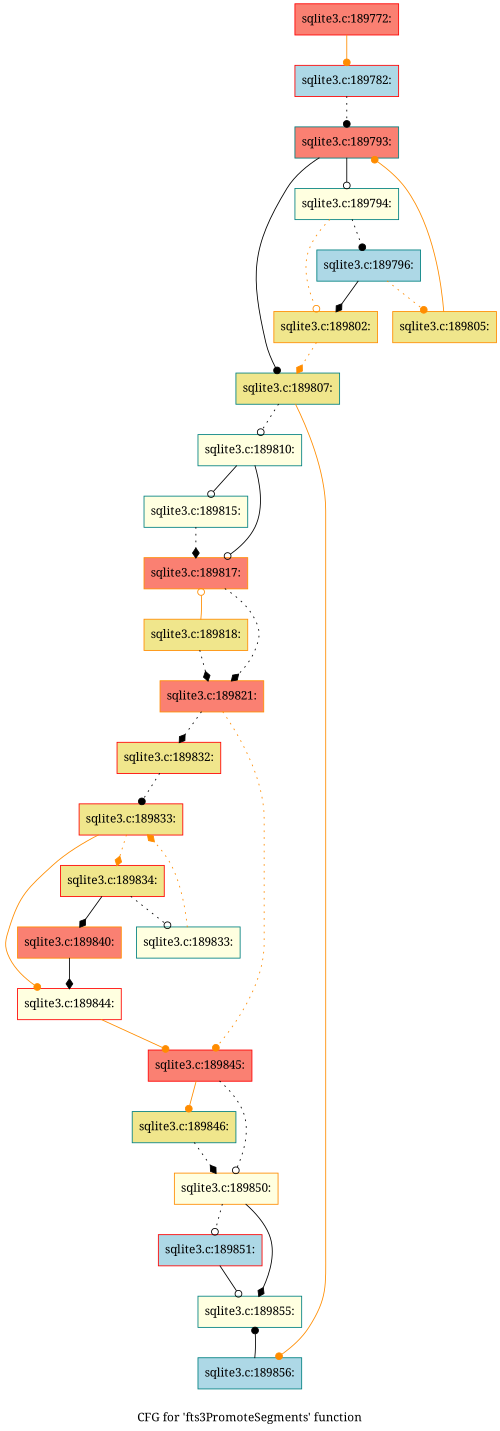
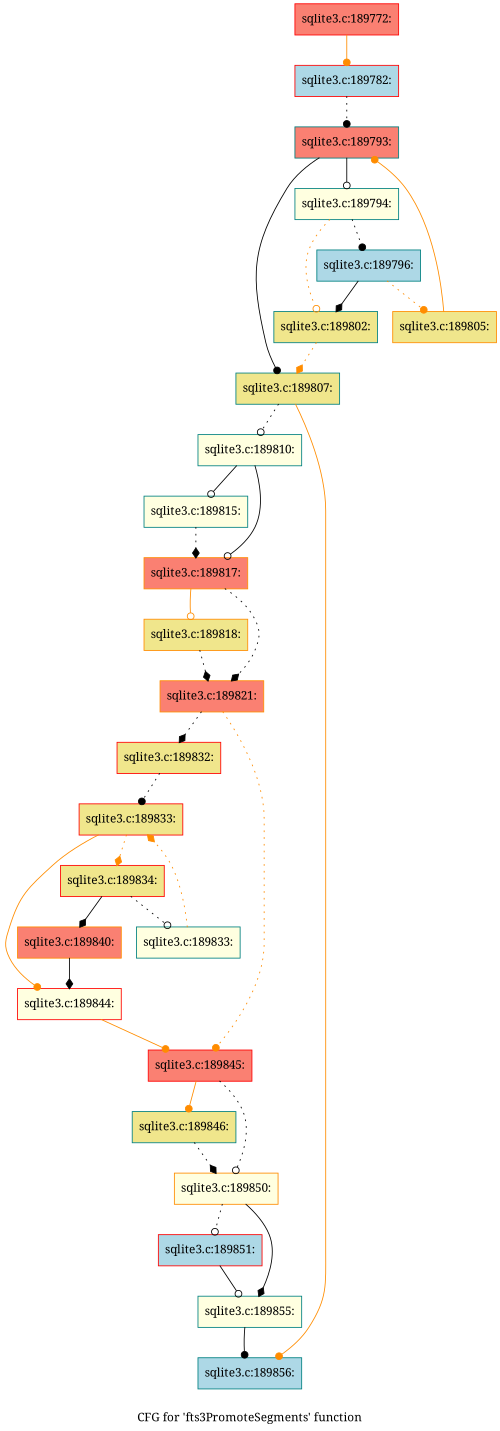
(326, 327) -> (326, 327)
(202, 608) -> (190, 601)
(255, 1346) -> (244, 1339)
